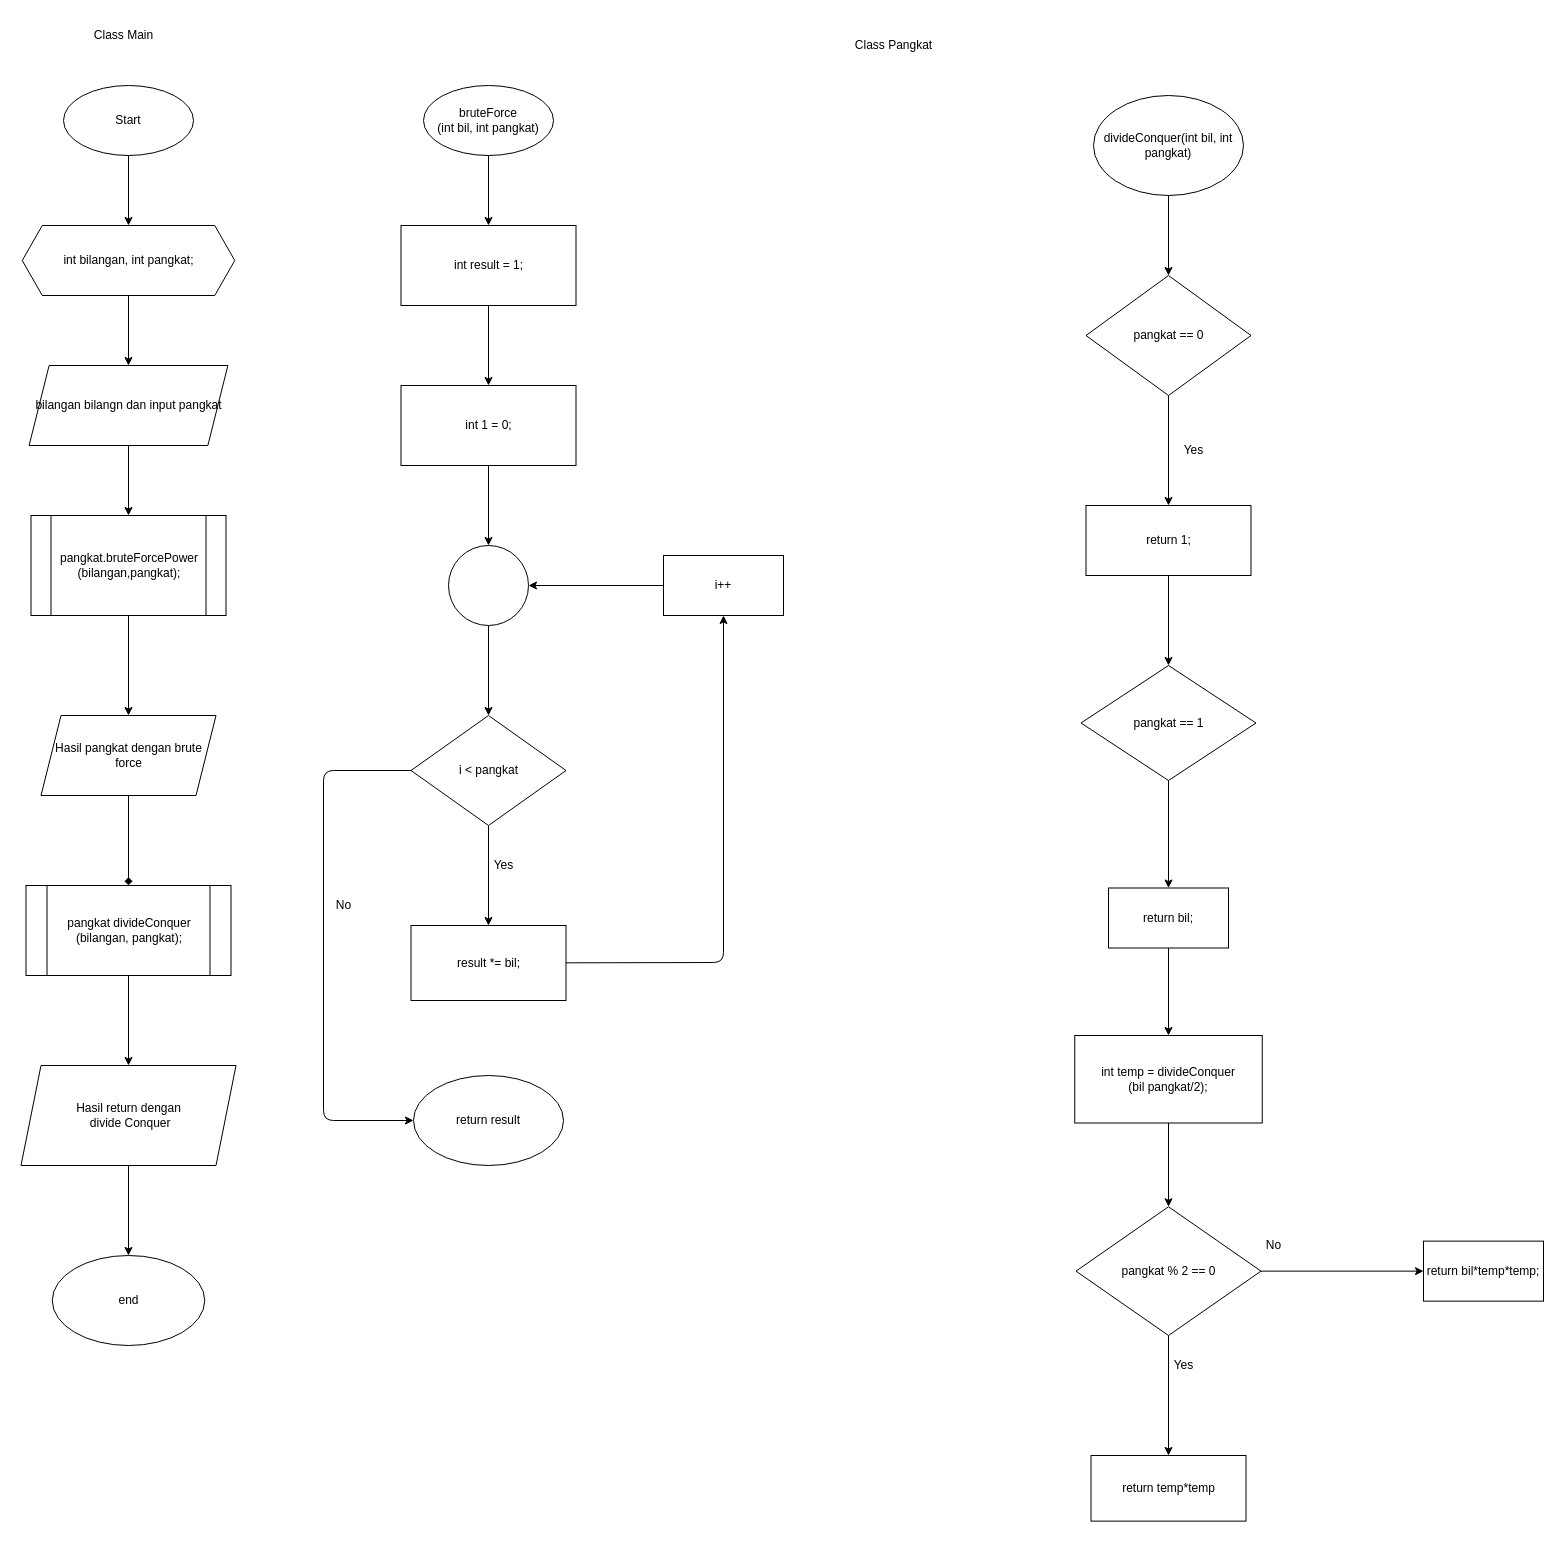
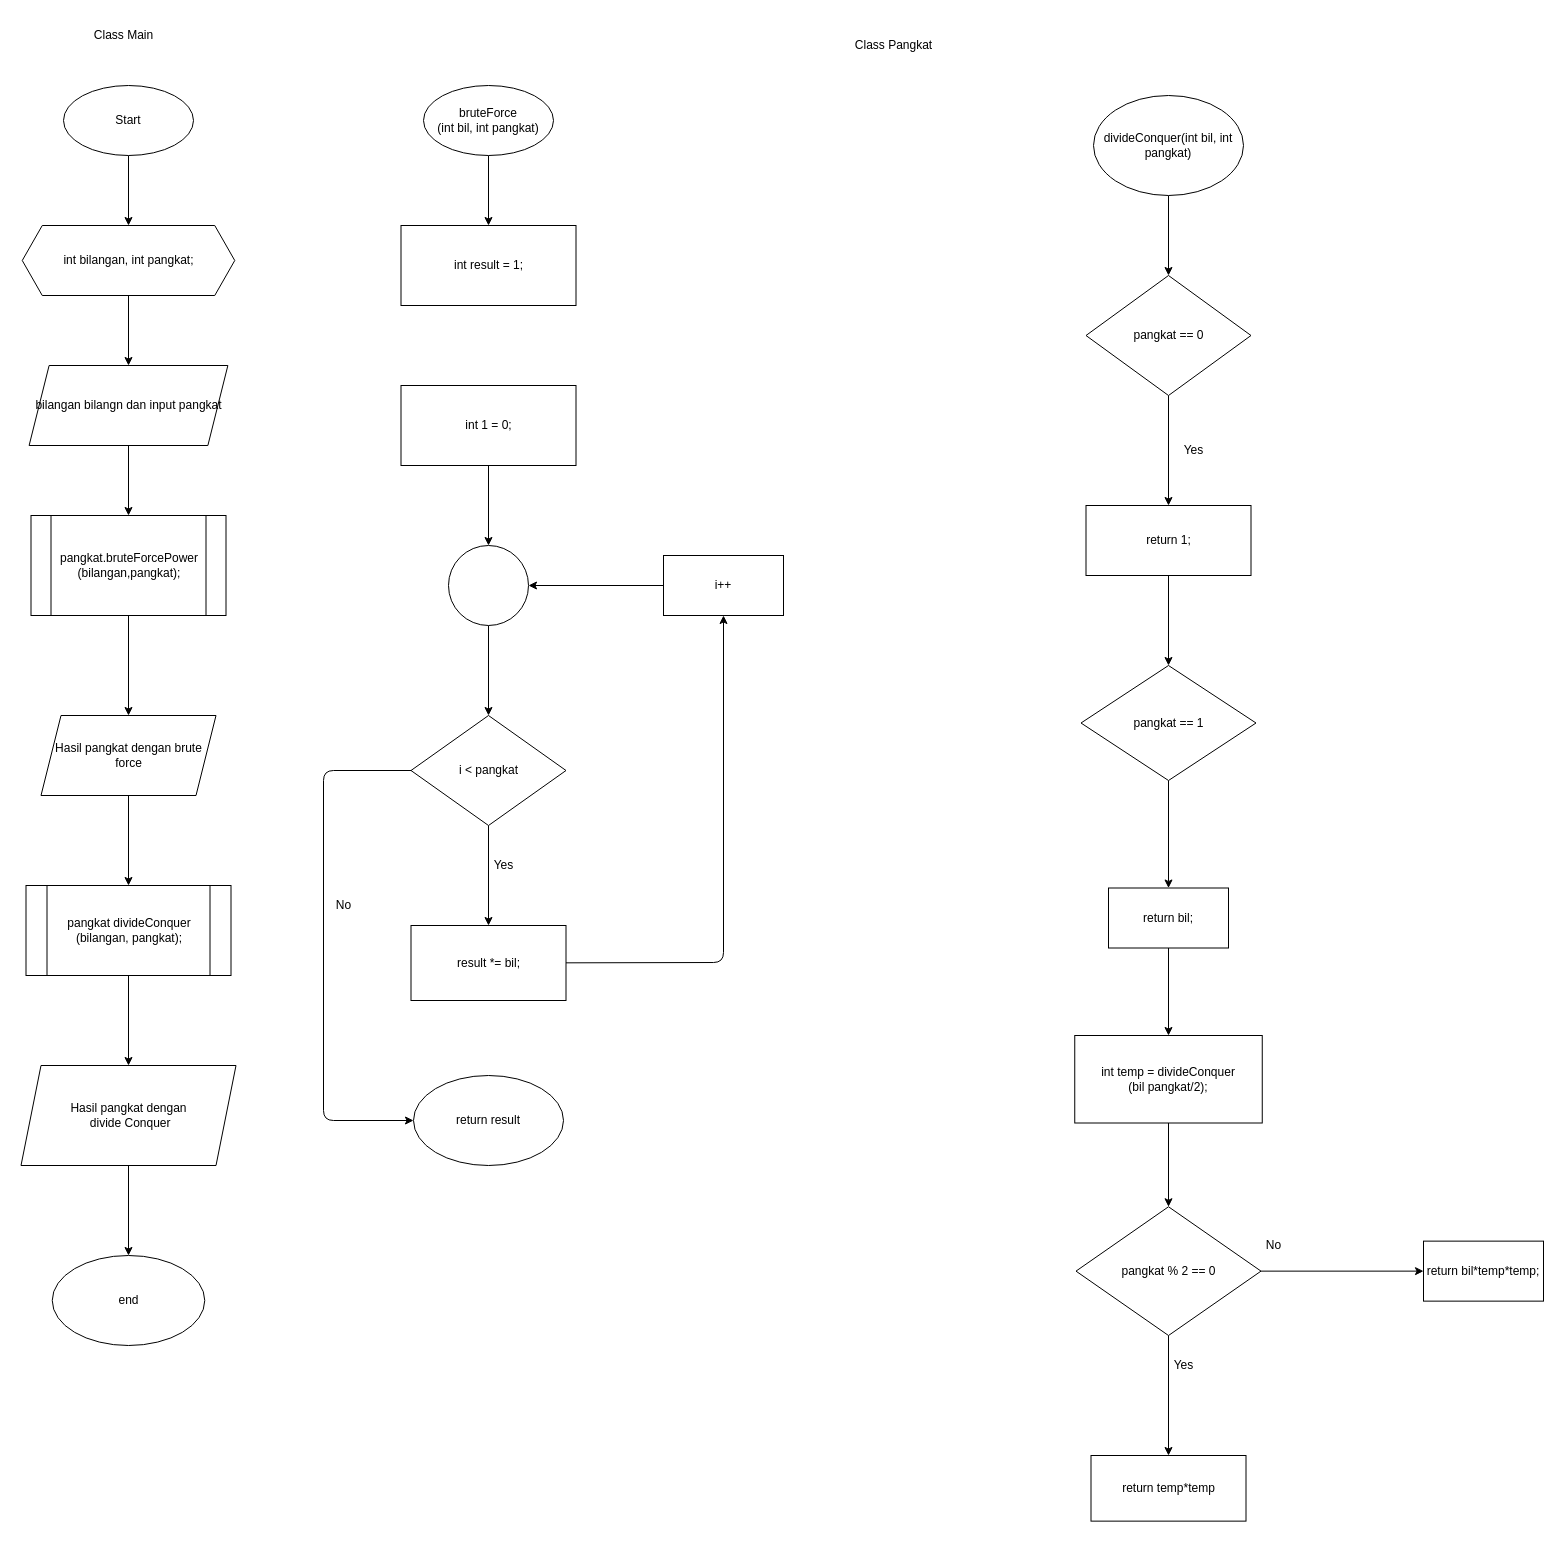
(489, 342) -> none
(129, 877) -> (129, 877)
(129, 1116) -> (129, 1116)
